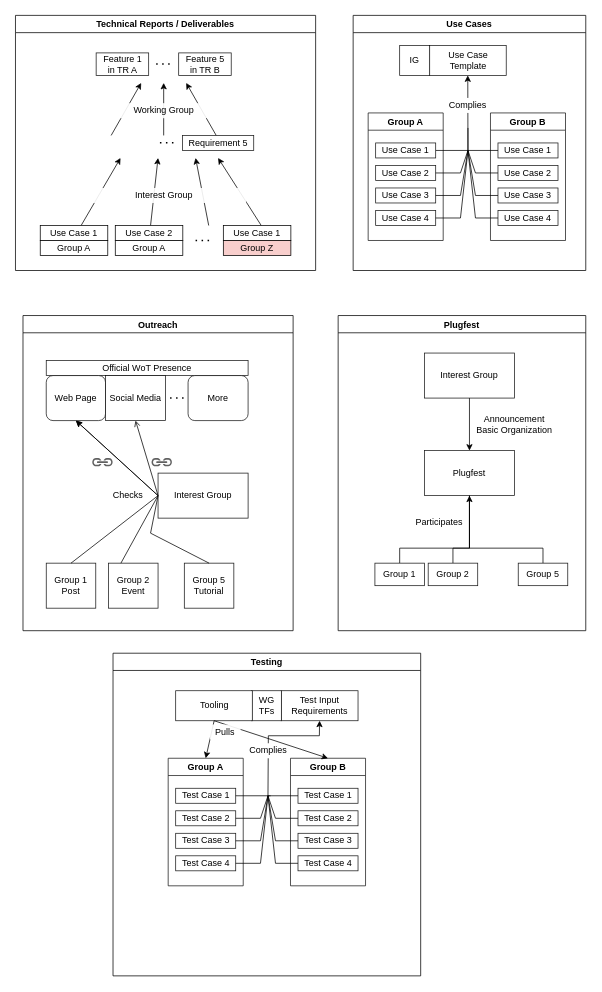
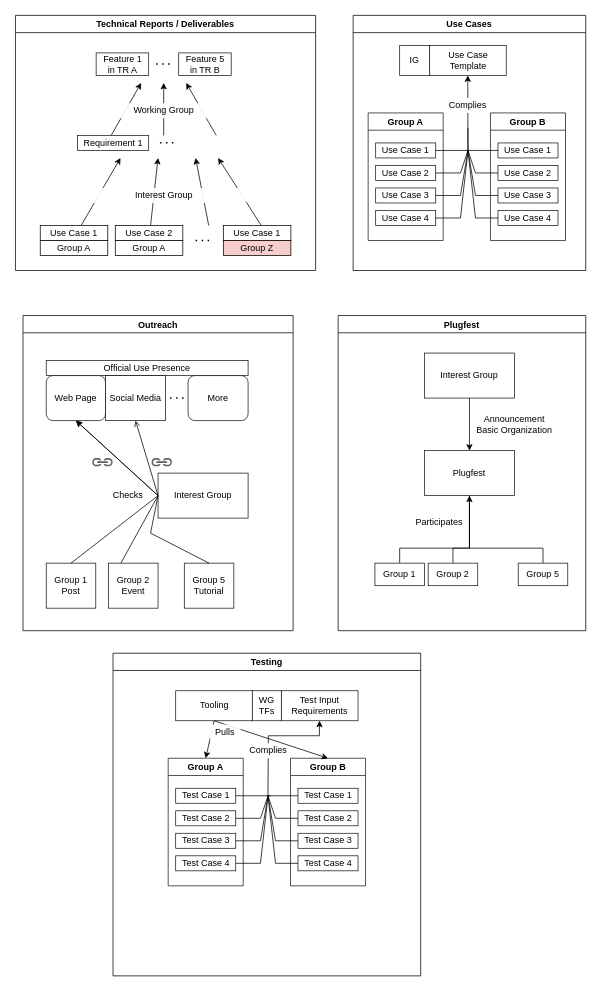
none -> (113, 143)
(218, 143) -> none
(147, 368) -> (147, 368)
